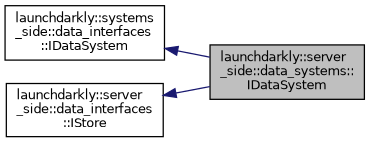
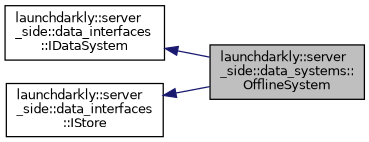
(85, 33) -> (85, 33)
(287, 72) -> (287, 72)
